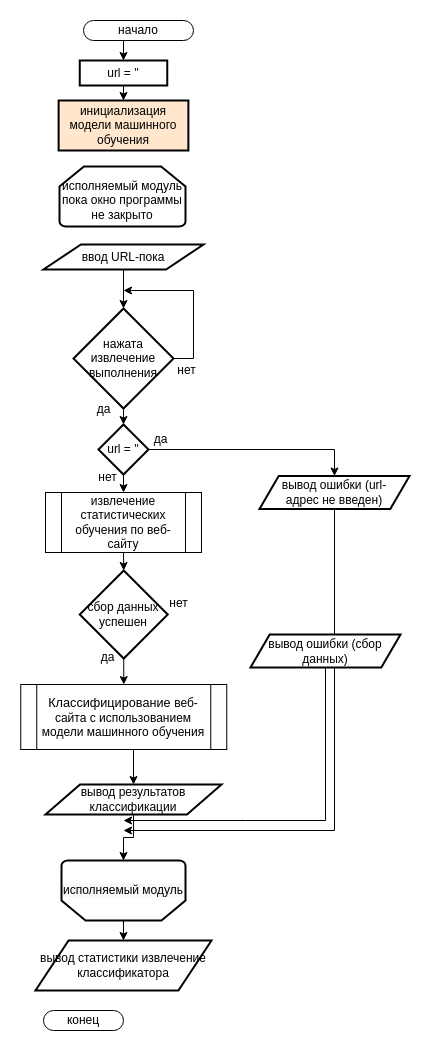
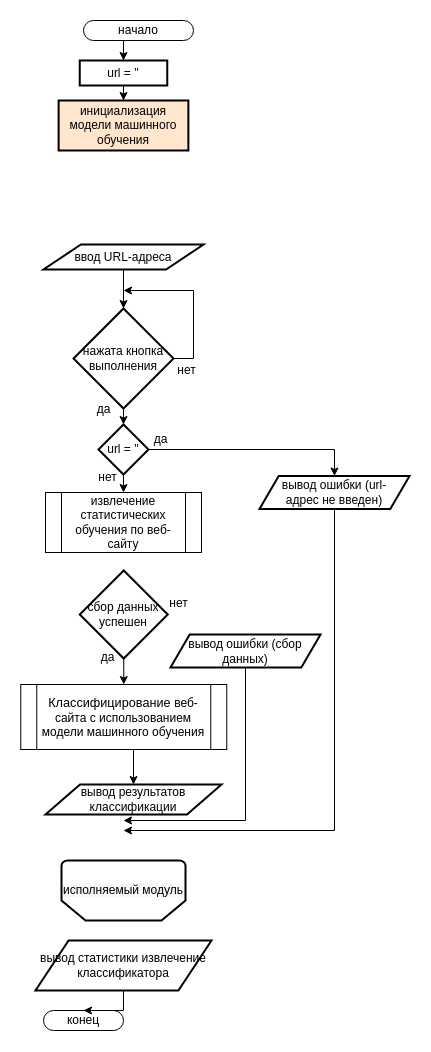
(123, 197) -> none
(124, 258) -> (124, 258)
(124, 359) -> (124, 359)
(124, 558) -> none
(326, 651) -> (246, 651)
(133, 838) -> none
(123, 927) -> none
none -> (123, 1005)
